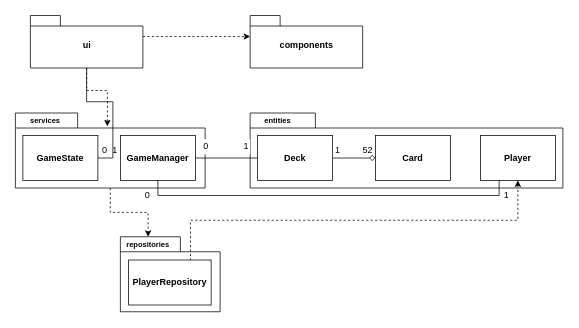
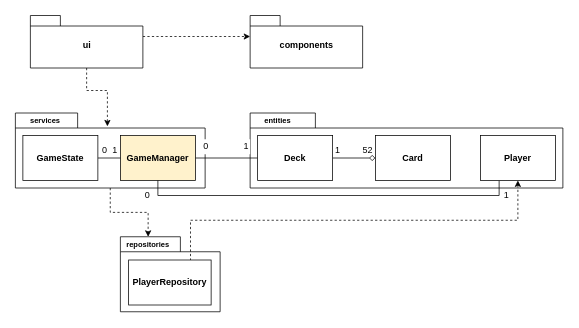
(113, 114) -> (115, 158)
(158, 158) -> (158, 158)
